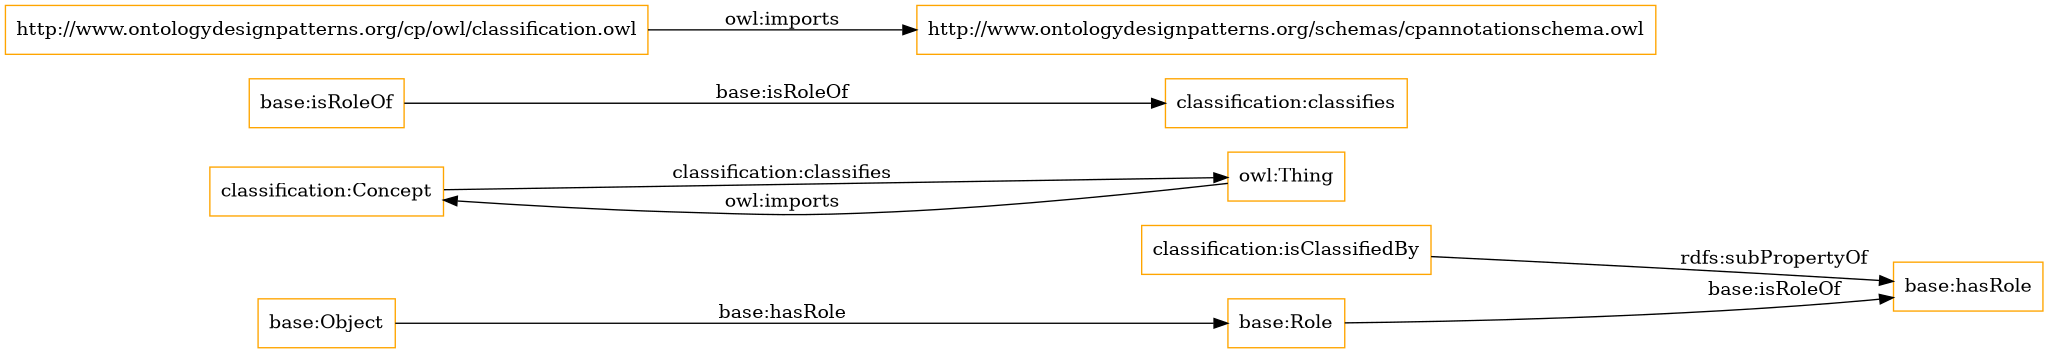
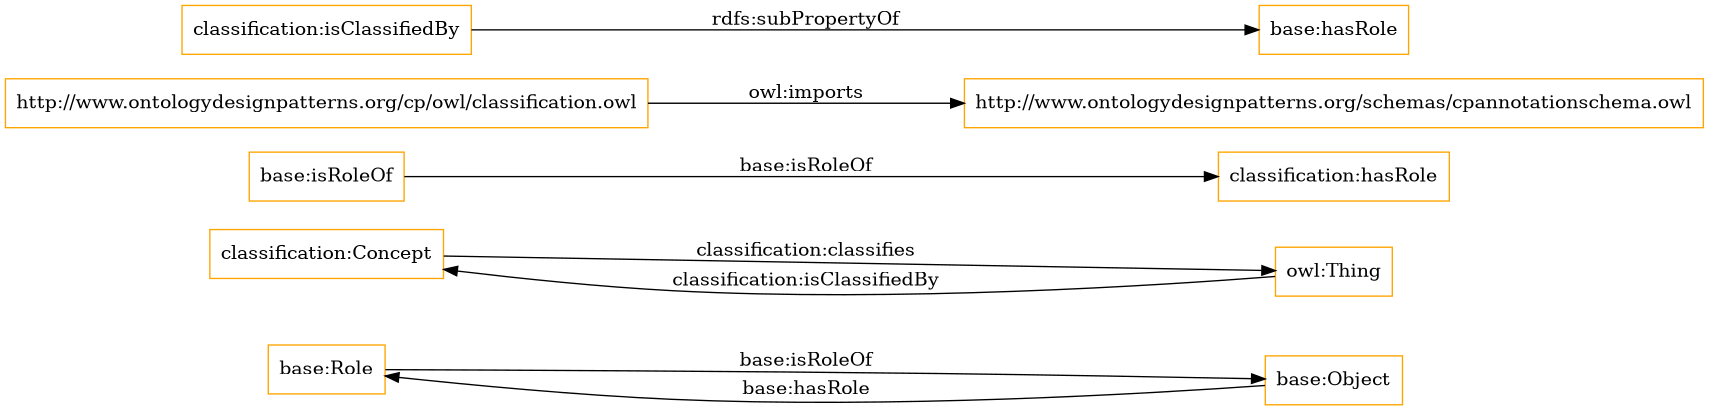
(1286, 103) -> (1334, 177)
(782, 202) -> (806, 280)
(1612, 316) -> (818, 372)
